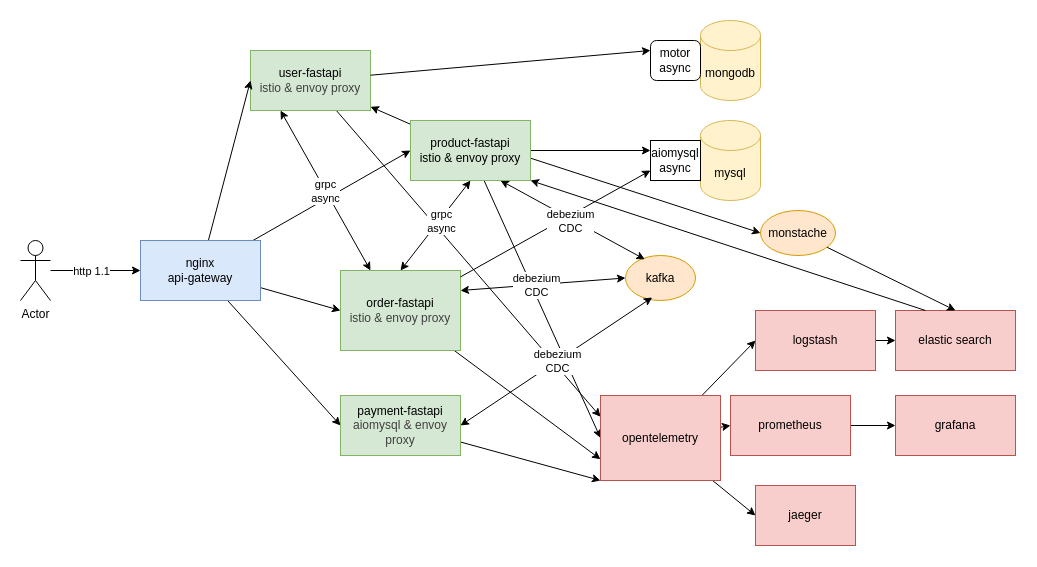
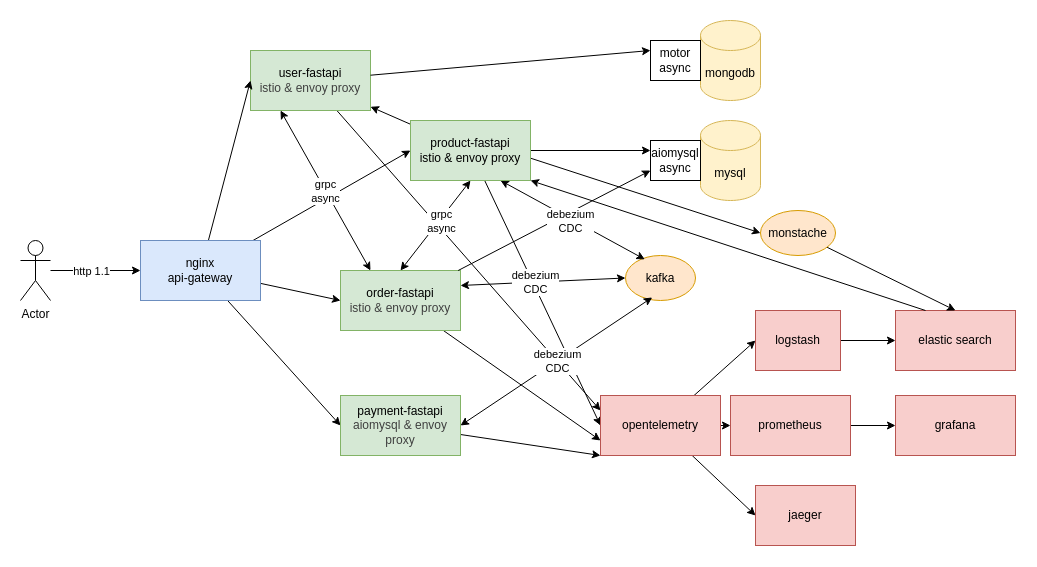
(676, 61) -> (676, 61)
(401, 311) -> (401, 301)
(816, 341) -> (798, 341)
(661, 438) -> (661, 426)
